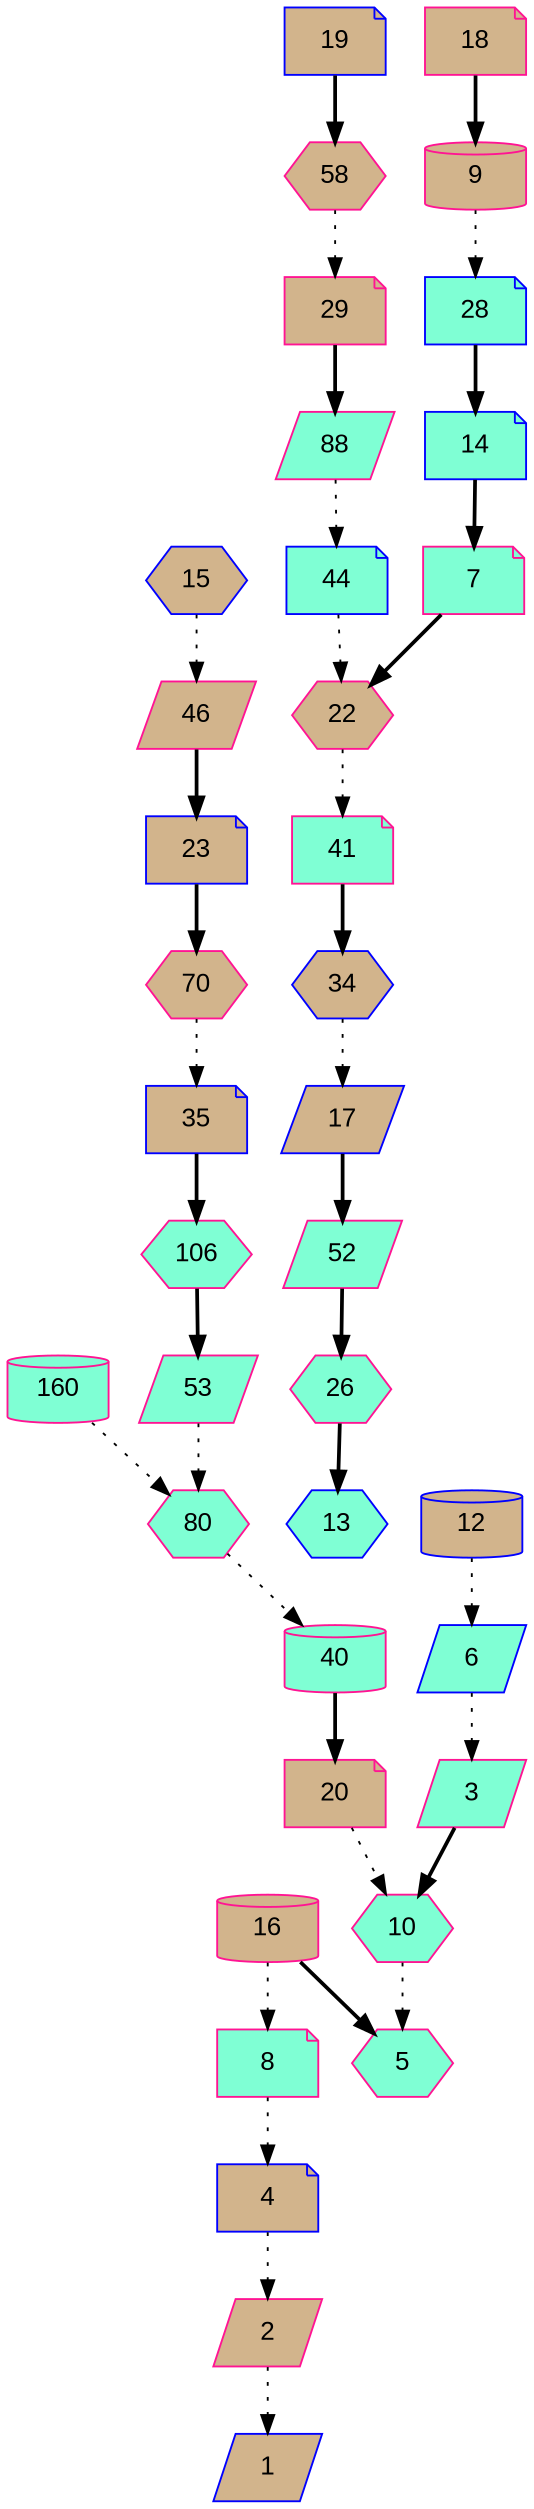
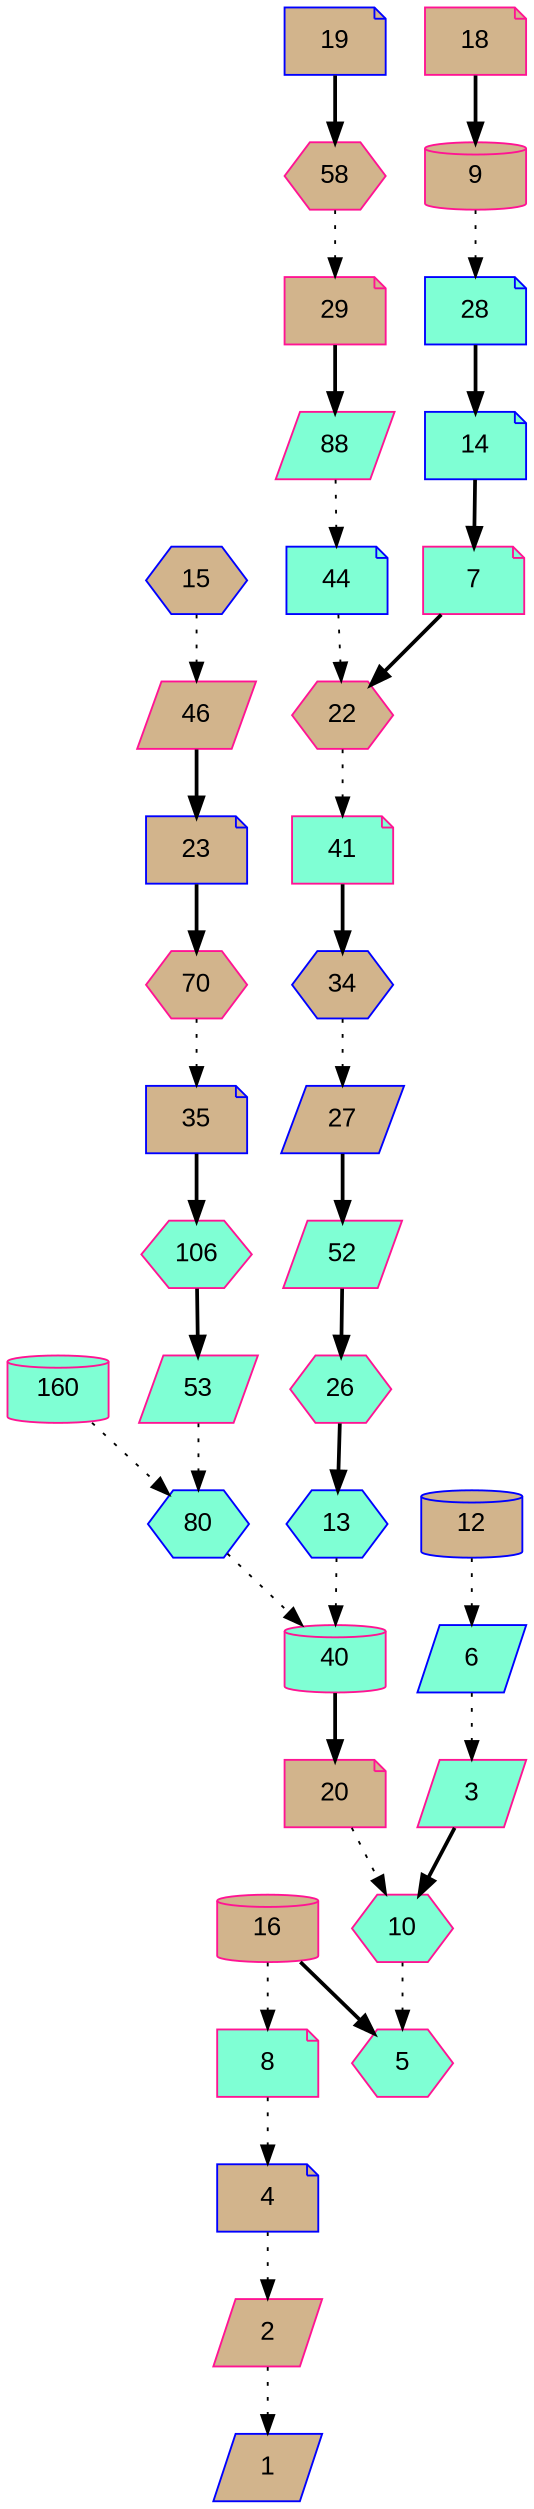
(343, 1120) -> (343, 1120)
(198, 1524) -> (198, 1524)
none -> (336, 1582)
